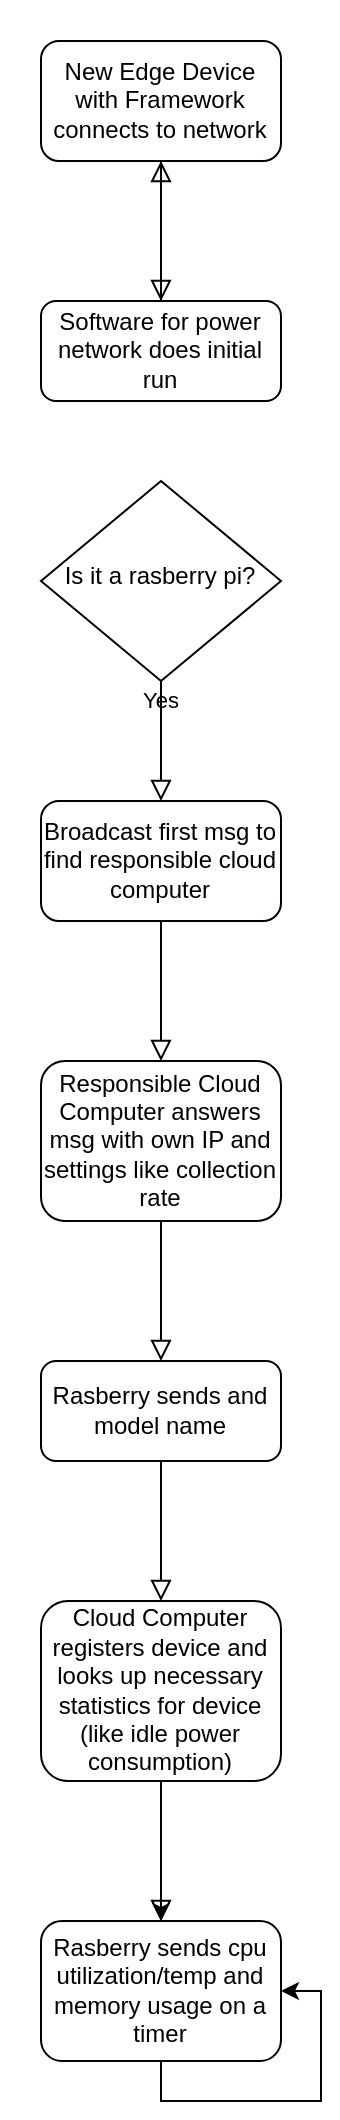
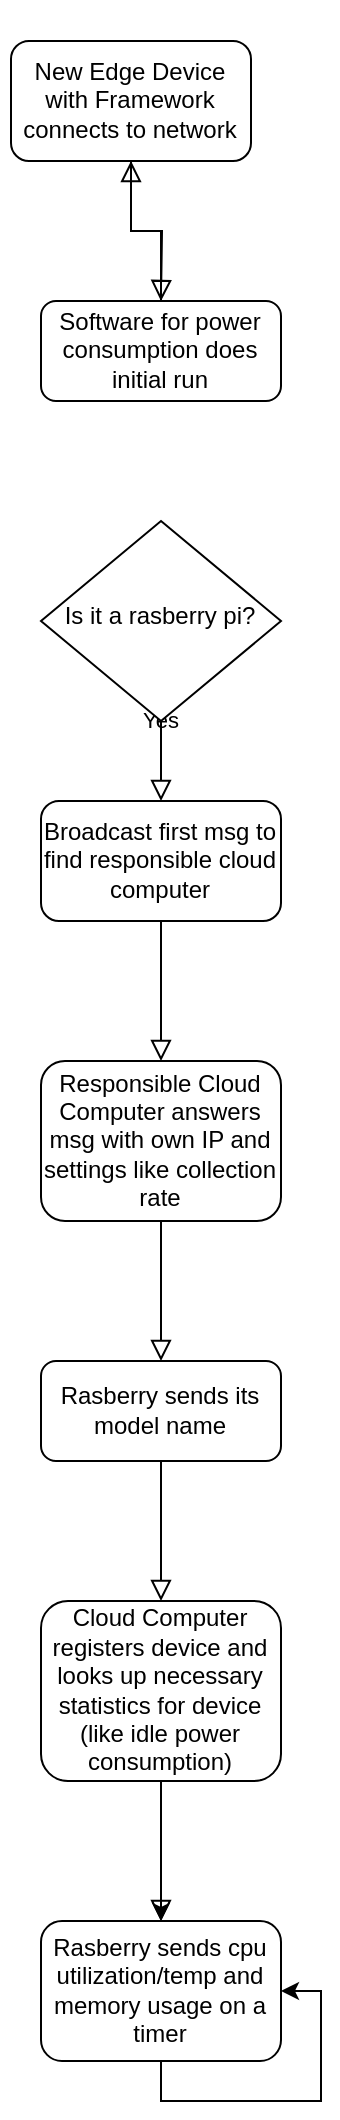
(161, 101) -> (131, 101)
(161, 351) -> (161, 351)
(161, 581) -> (161, 621)
(161, 1411) -> (161, 1411)
